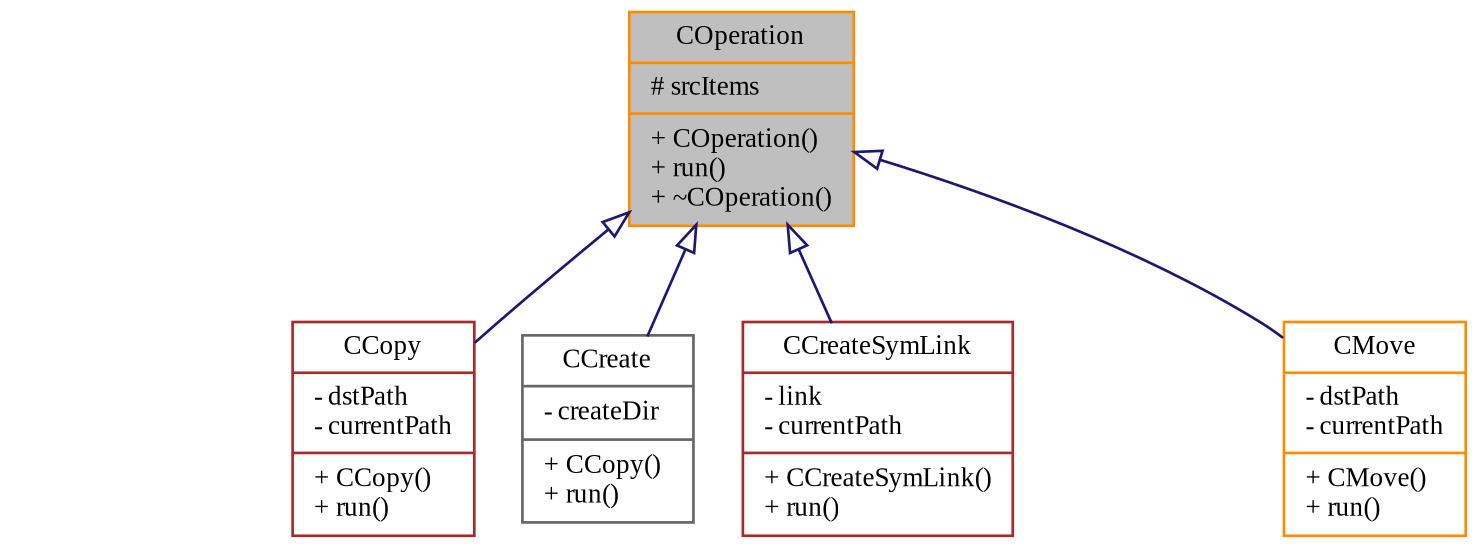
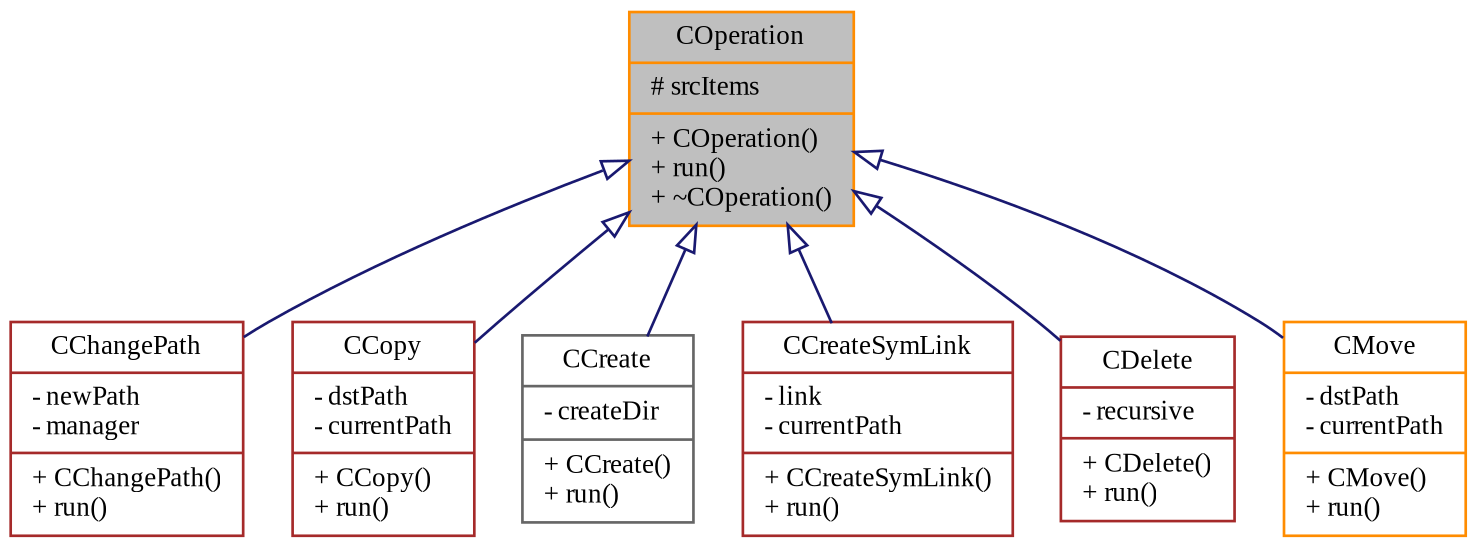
none -> (127, 429)
none -> (1148, 429)
(603, 465) -> (608, 465)
